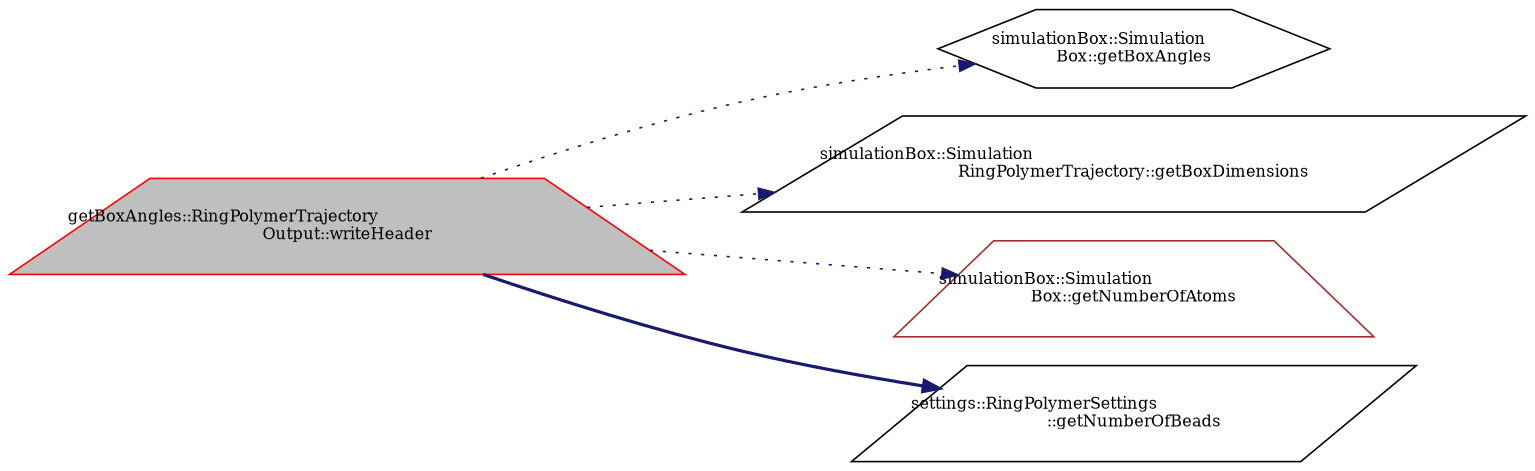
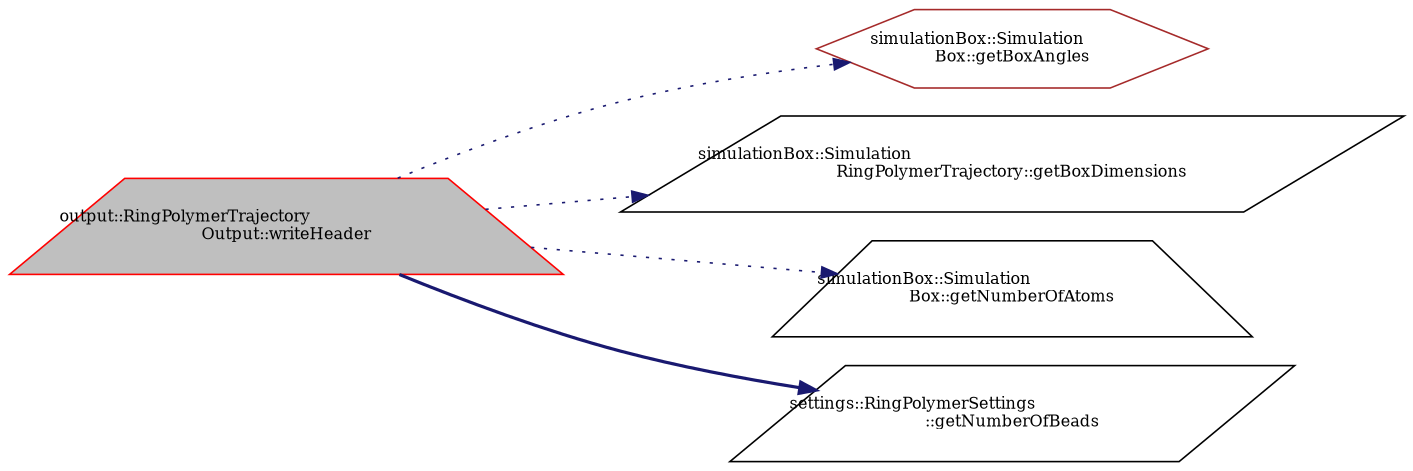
(1134, 49) -> (1012, 49)
(347, 226) -> (286, 226)
(1134, 289) -> (1012, 289)
